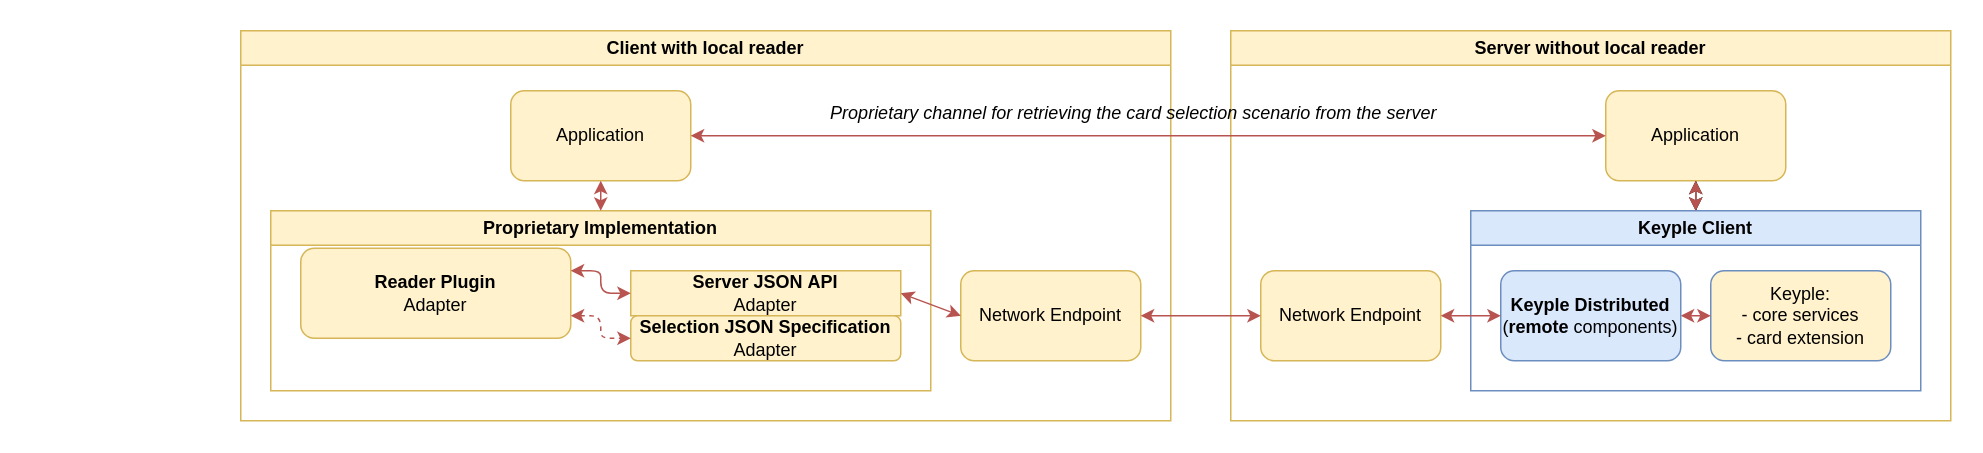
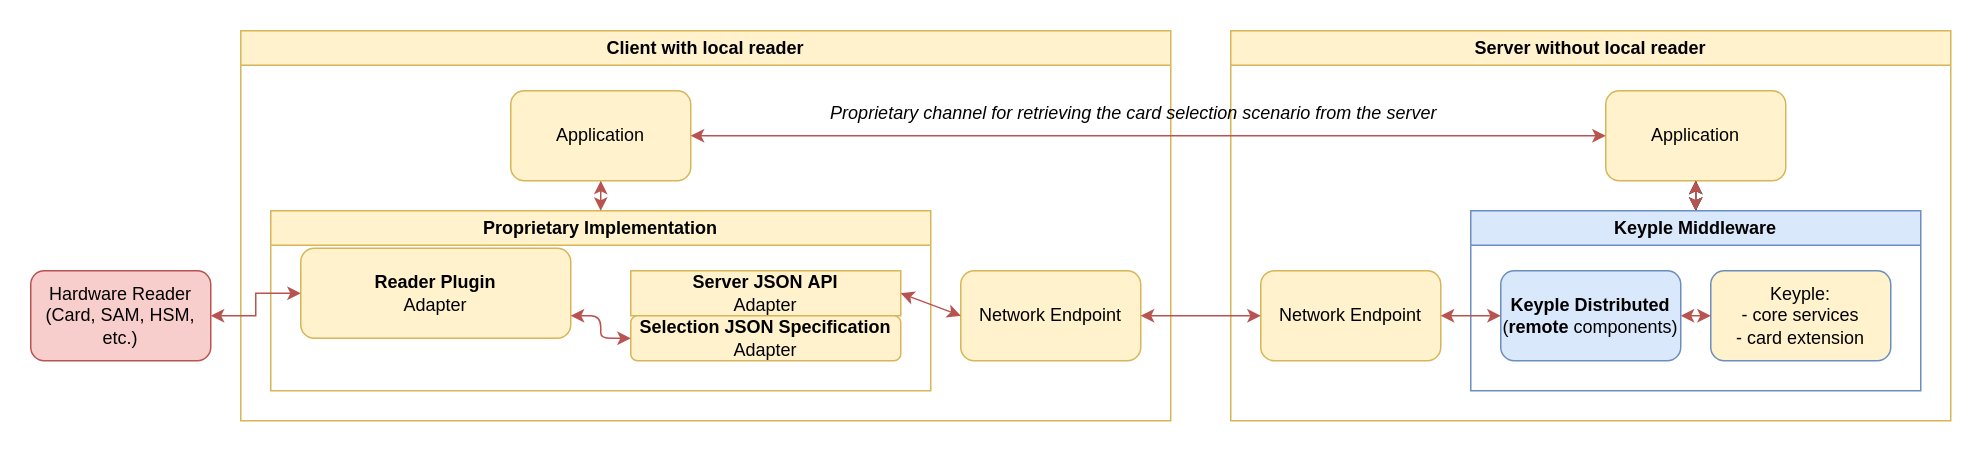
(1696, 229) -> (1696, 229)
(601, 280) -> none
none -> (256, 305)
none -> (121, 316)
(601, 330) -> (601, 330)
